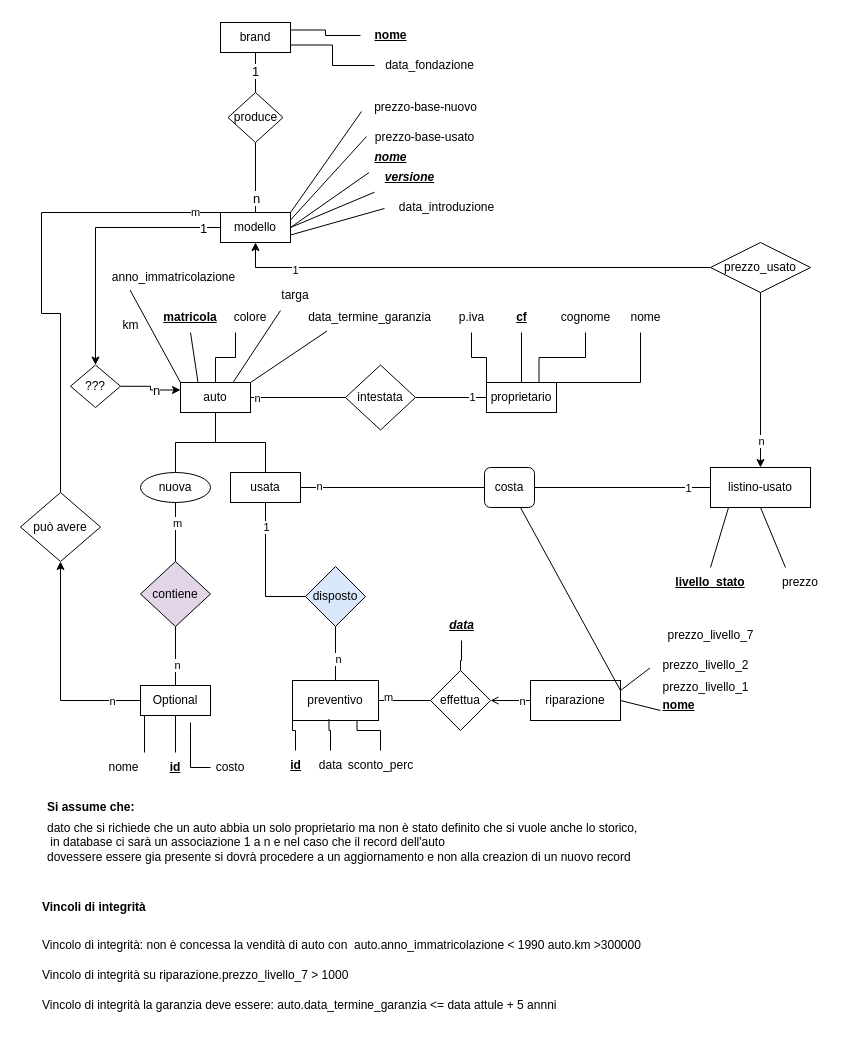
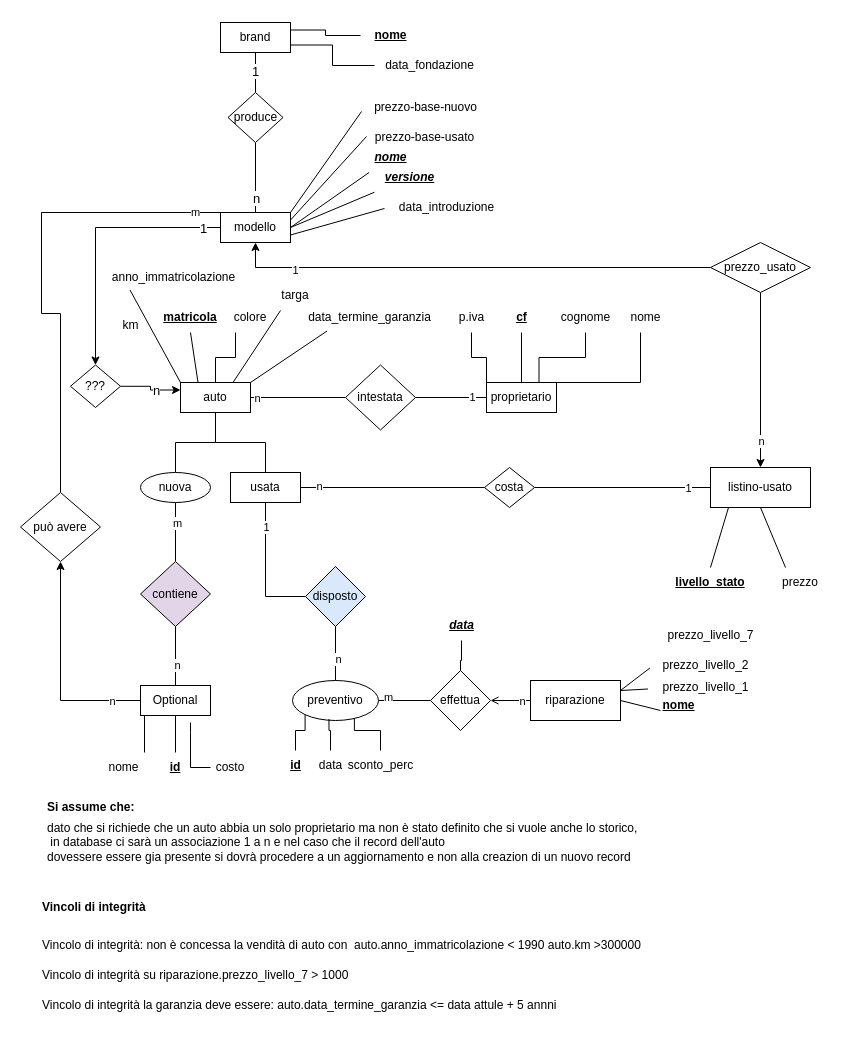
(510, 488) -> (510, 488)
(570, 598) -> (635, 690)
(336, 701) -> (336, 701)
